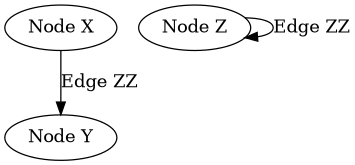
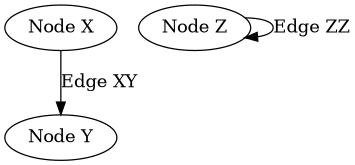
(99, 83) -> (99, 83)
